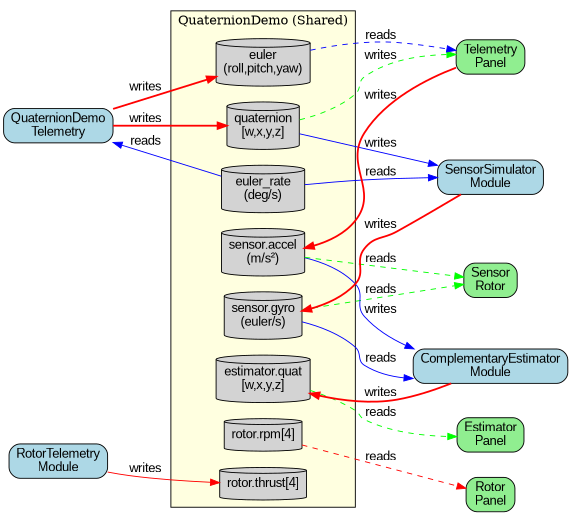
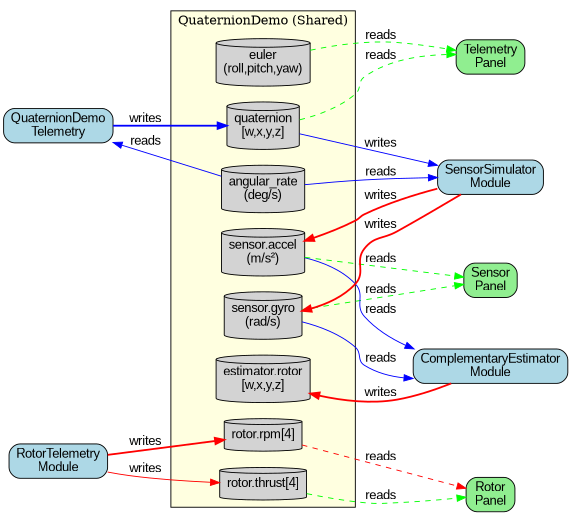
(379, 42) -> (379, 42)
(381, 56) -> (381, 56)
(160, 94) -> none
(165, 126) -> (165, 126)
(362, 139) -> (374, 210)
(263, 189) -> (263, 189)
(491, 280) -> (491, 280)
(381, 310) -> (381, 310)
(263, 316) -> (263, 316)
(263, 379) -> (263, 379)
(491, 435) -> none
none -> (161, 448)
none -> (382, 503)
